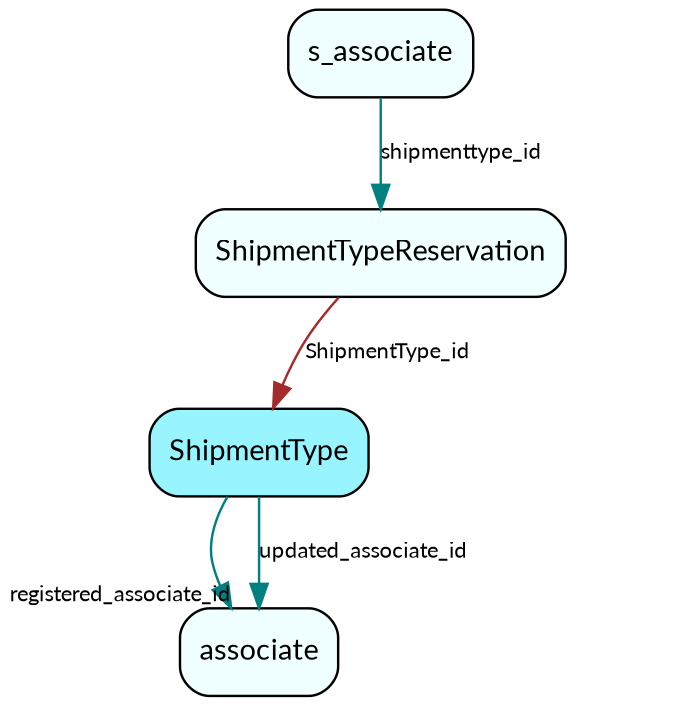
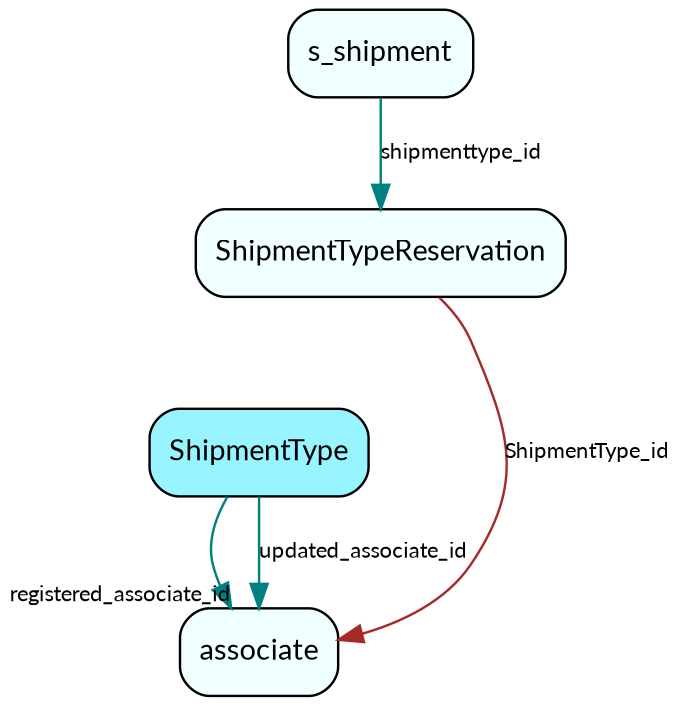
(381, 54) -> (381, 54)
(307, 339) -> (503, 492)
